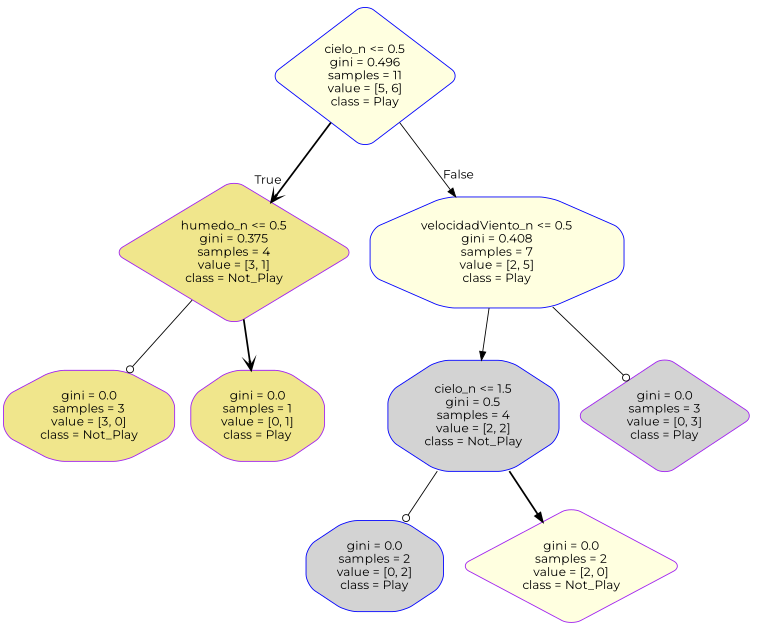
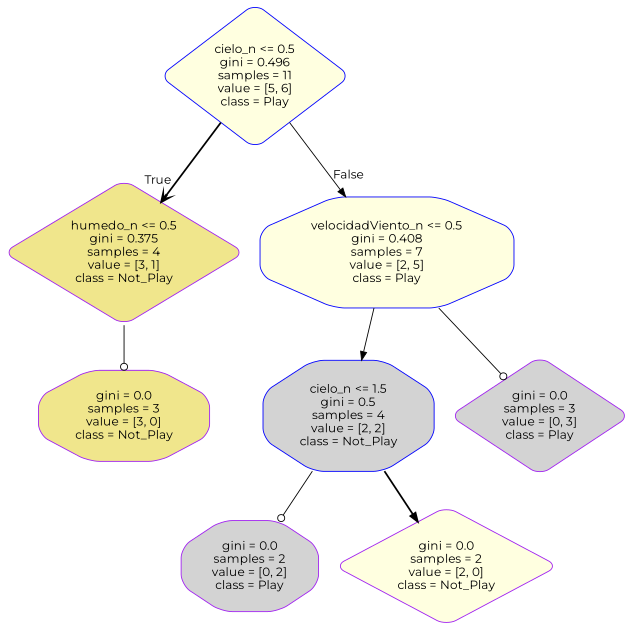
(258, 416) -> none
(375, 566) -> (250, 566)
